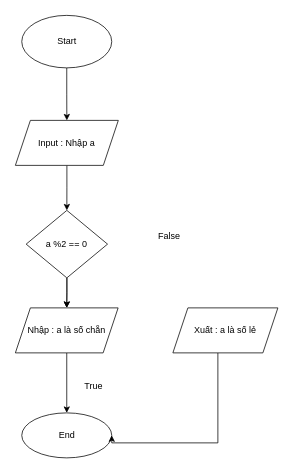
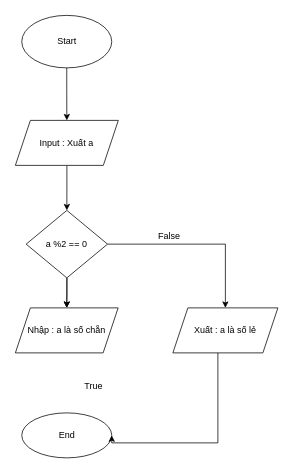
(67, 143) -> (67, 143)
none -> (225, 272)
(67, 380) -> none
